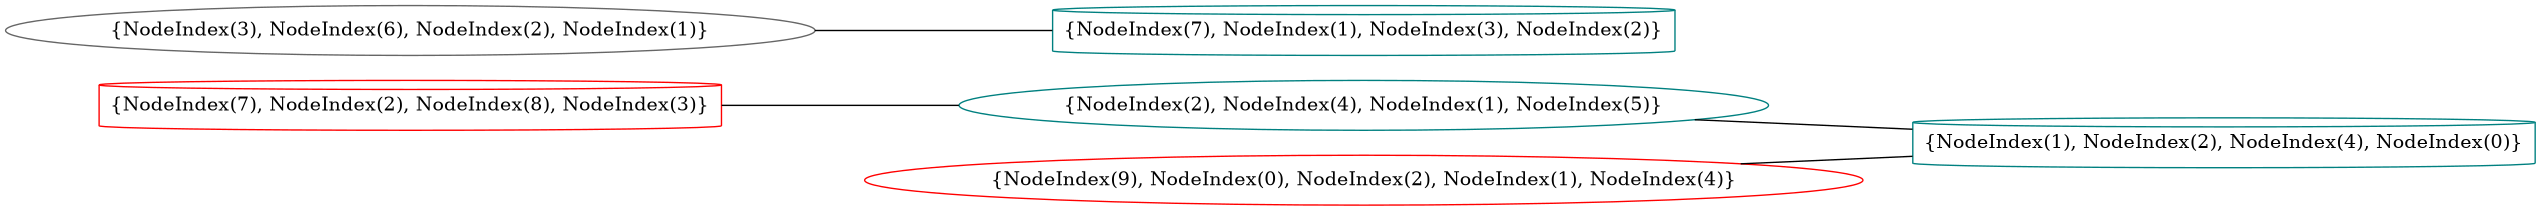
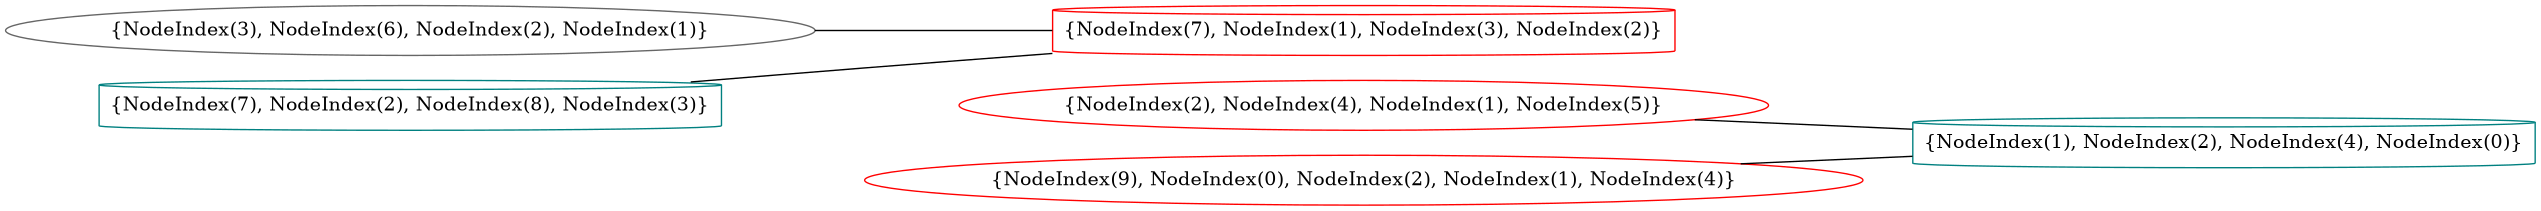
(1364, 30) -> (1364, 30)
(410, 105) -> (410, 105)
(840, 105) -> (872, 67)
(1364, 105) -> (1364, 105)
